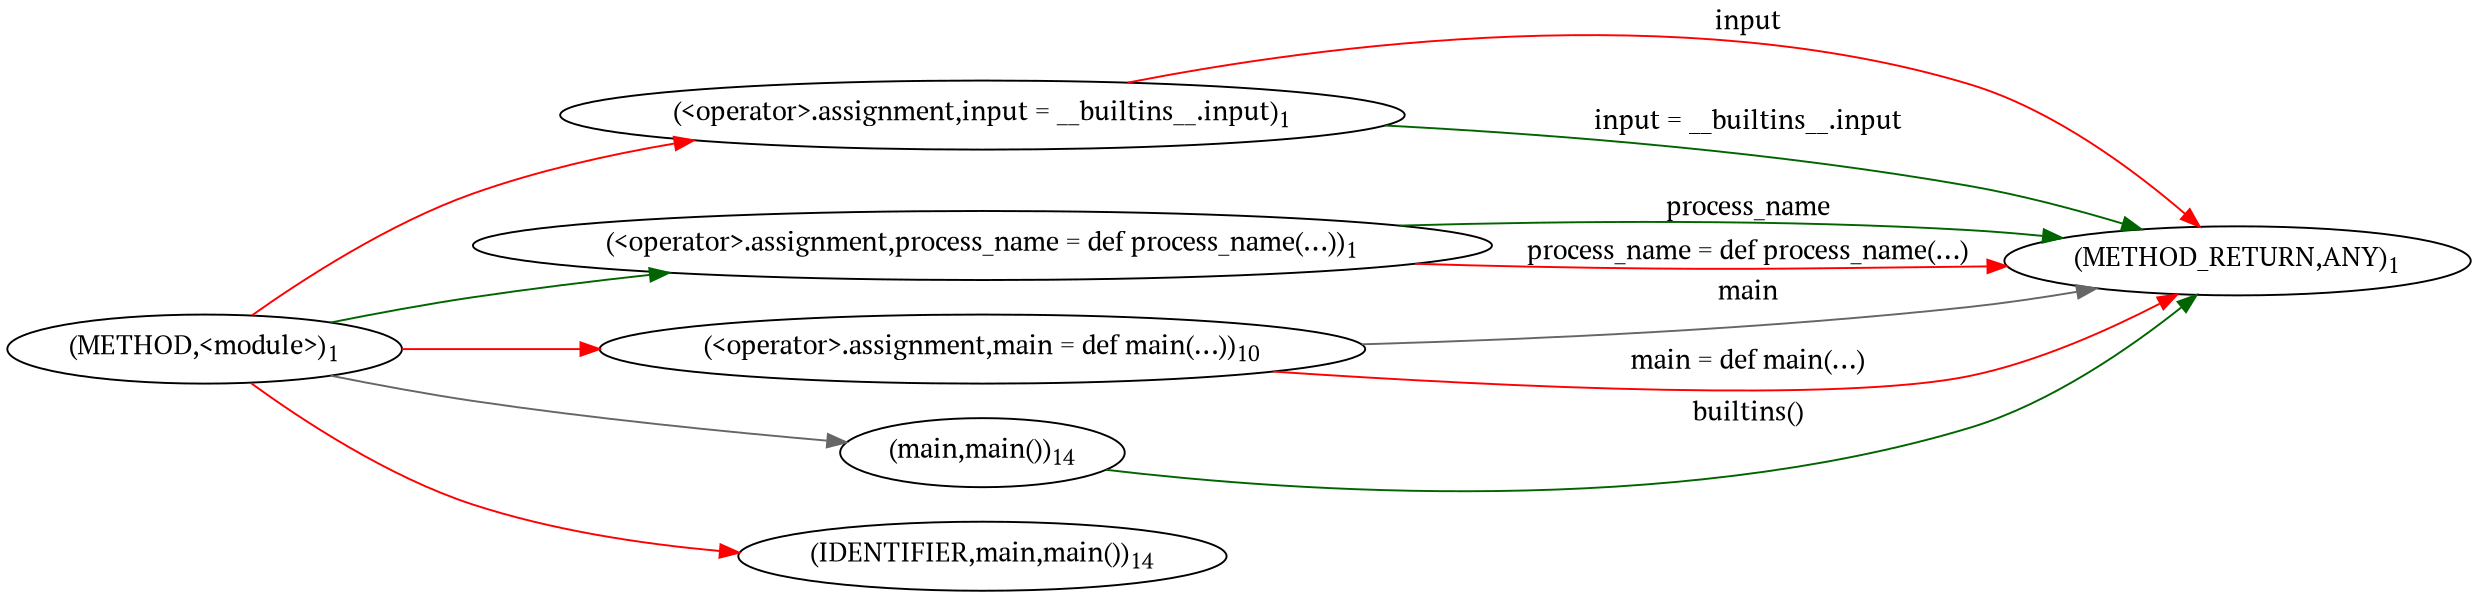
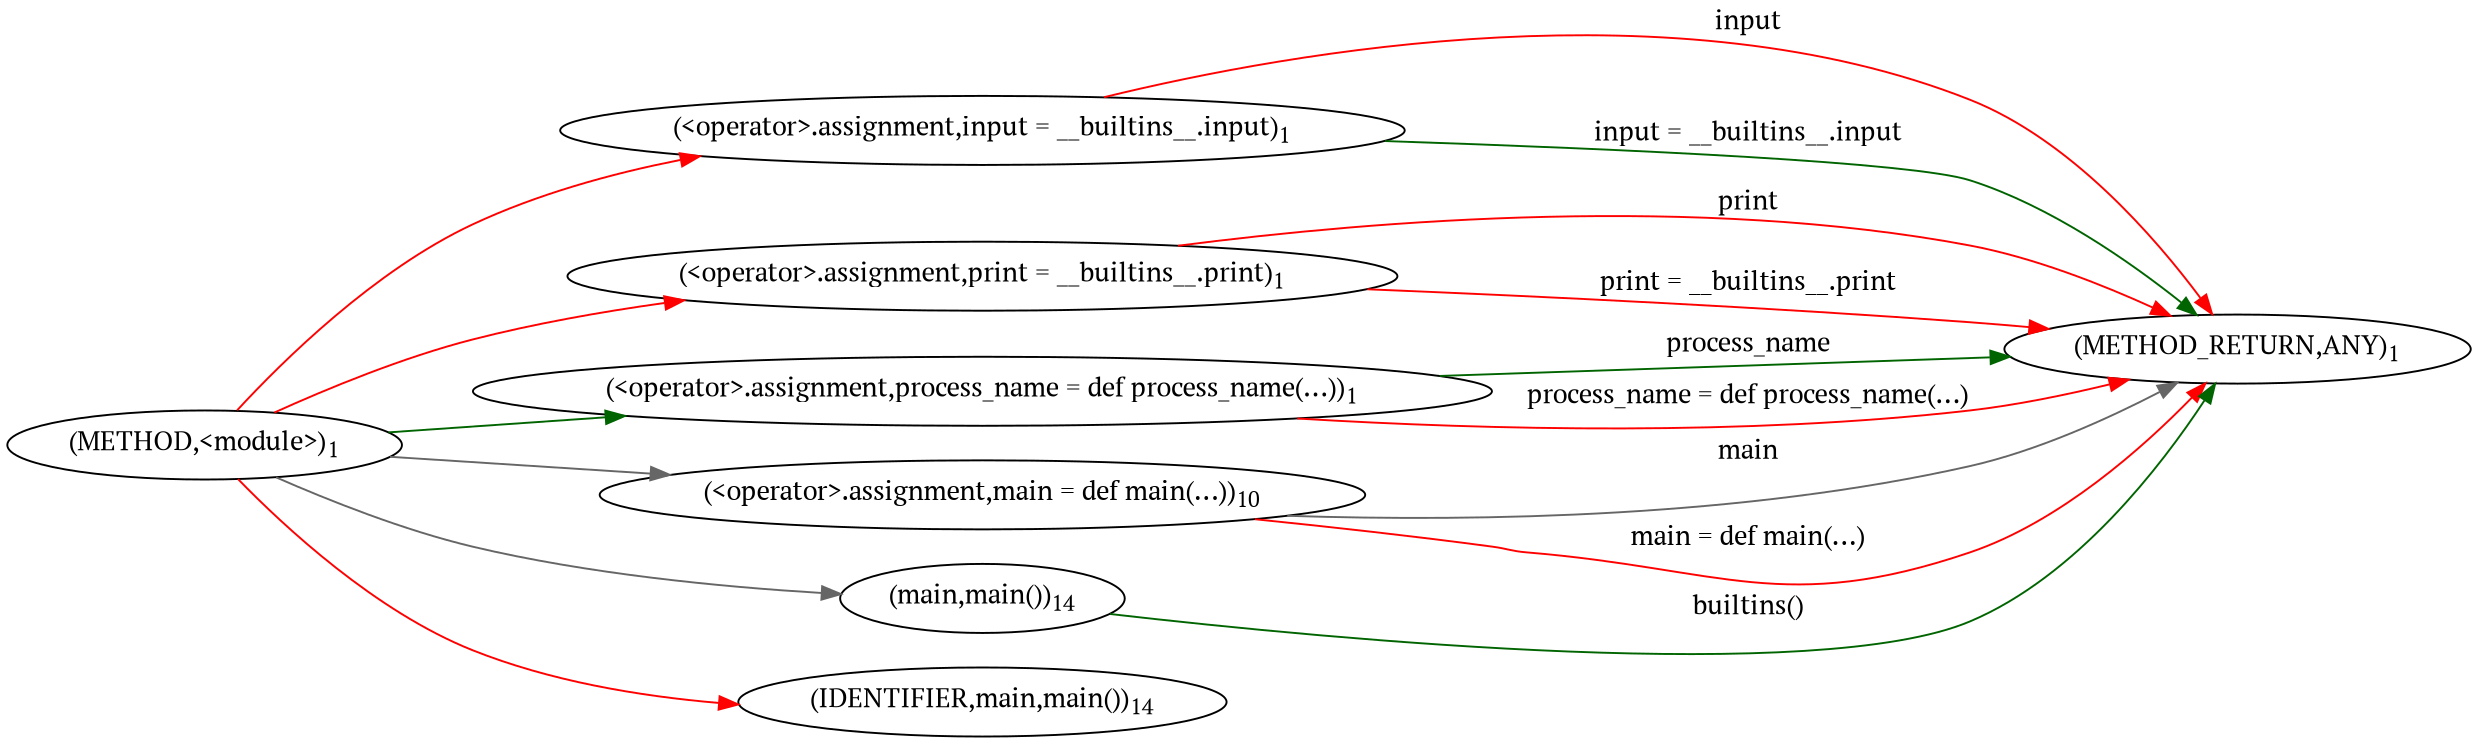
none -> (982, 276)
(491, 349) -> (520, 465)
